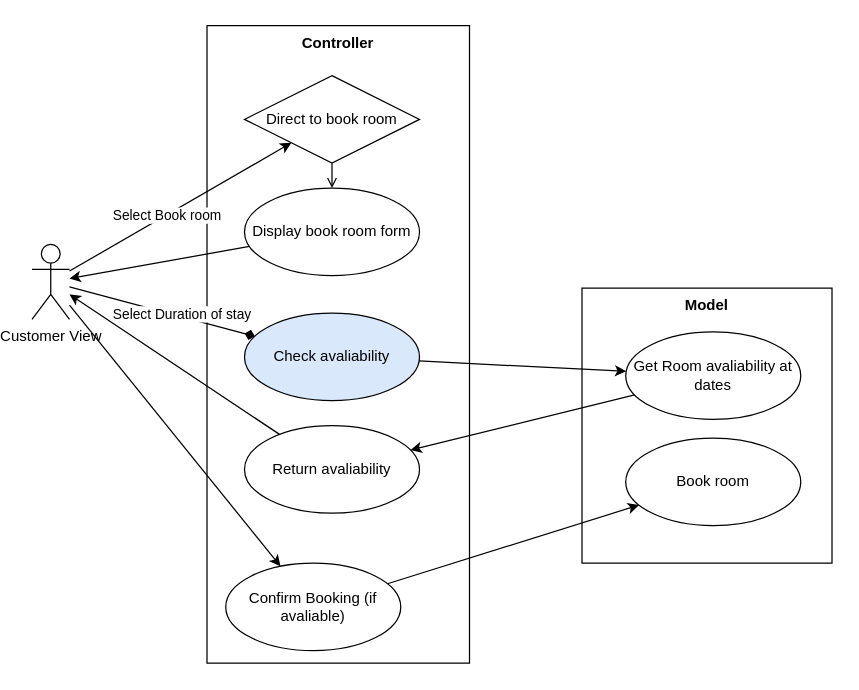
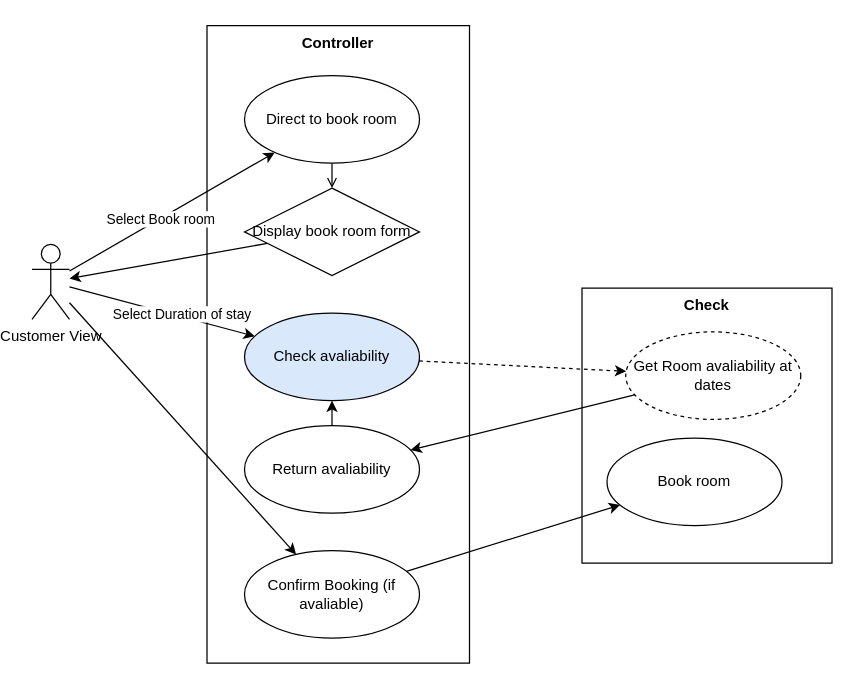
(332, 119) -> (332, 119)
(332, 232) -> (332, 232)
(707, 306) -> (707, 306)
(244, 334) -> (245, 334)
(517, 366) -> (517, 366)
(178, 367) -> (332, 418)
(713, 376) -> (713, 376)
(713, 482) -> (694, 482)
(313, 607) -> (332, 594)
